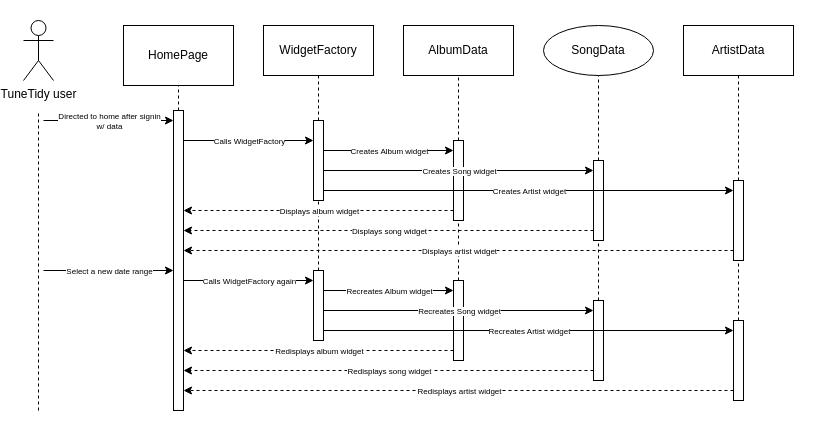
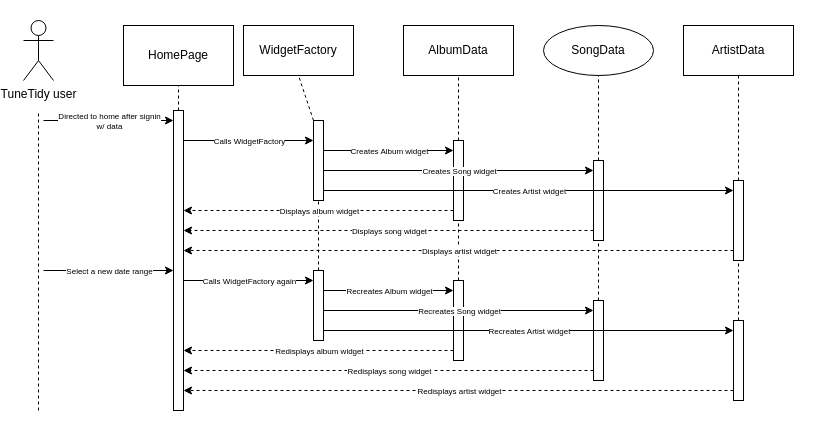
(319, 51) -> (299, 51)
